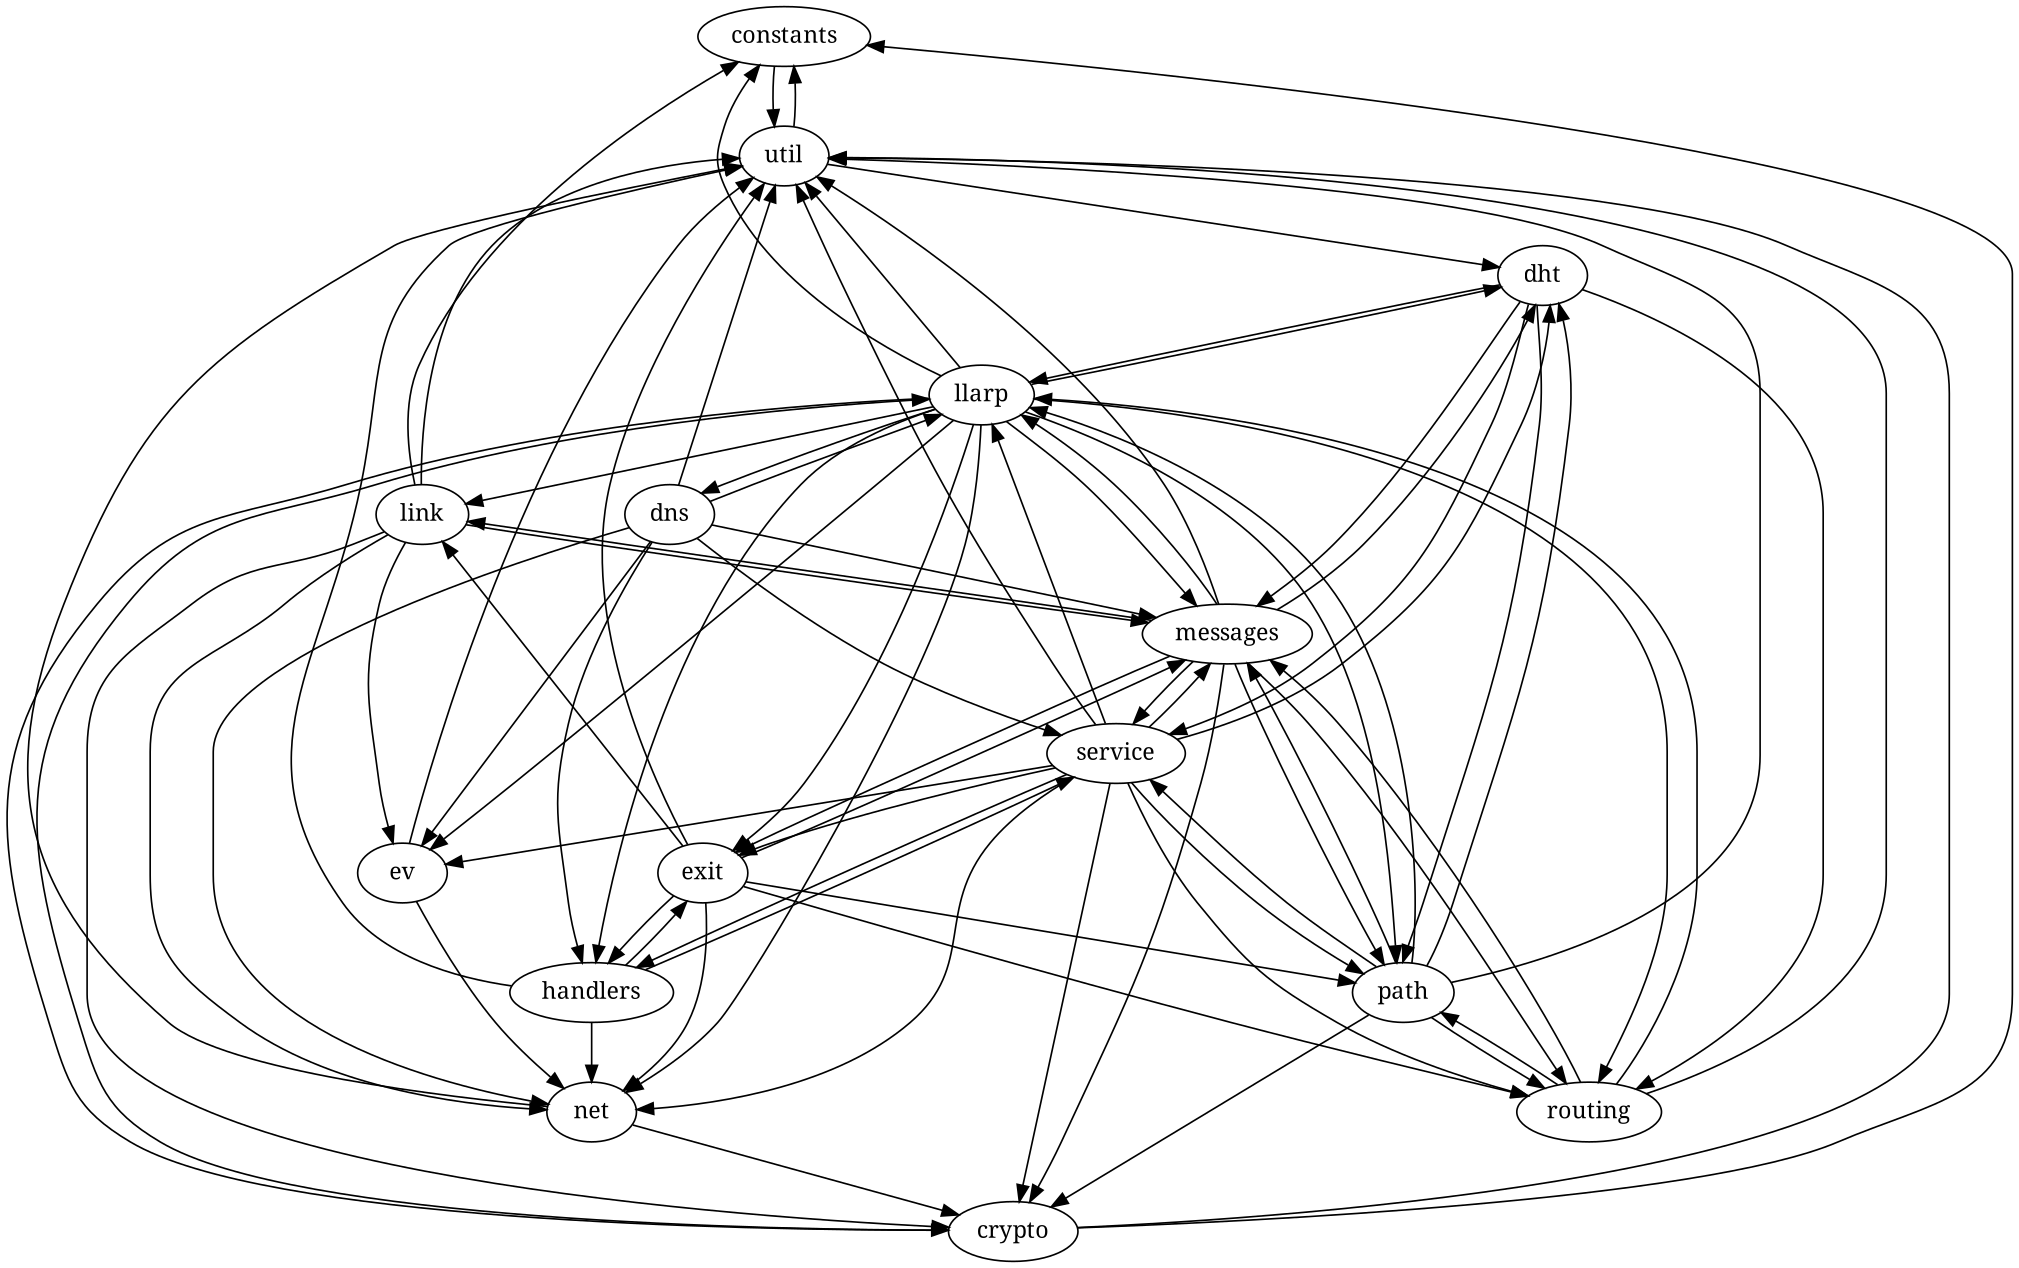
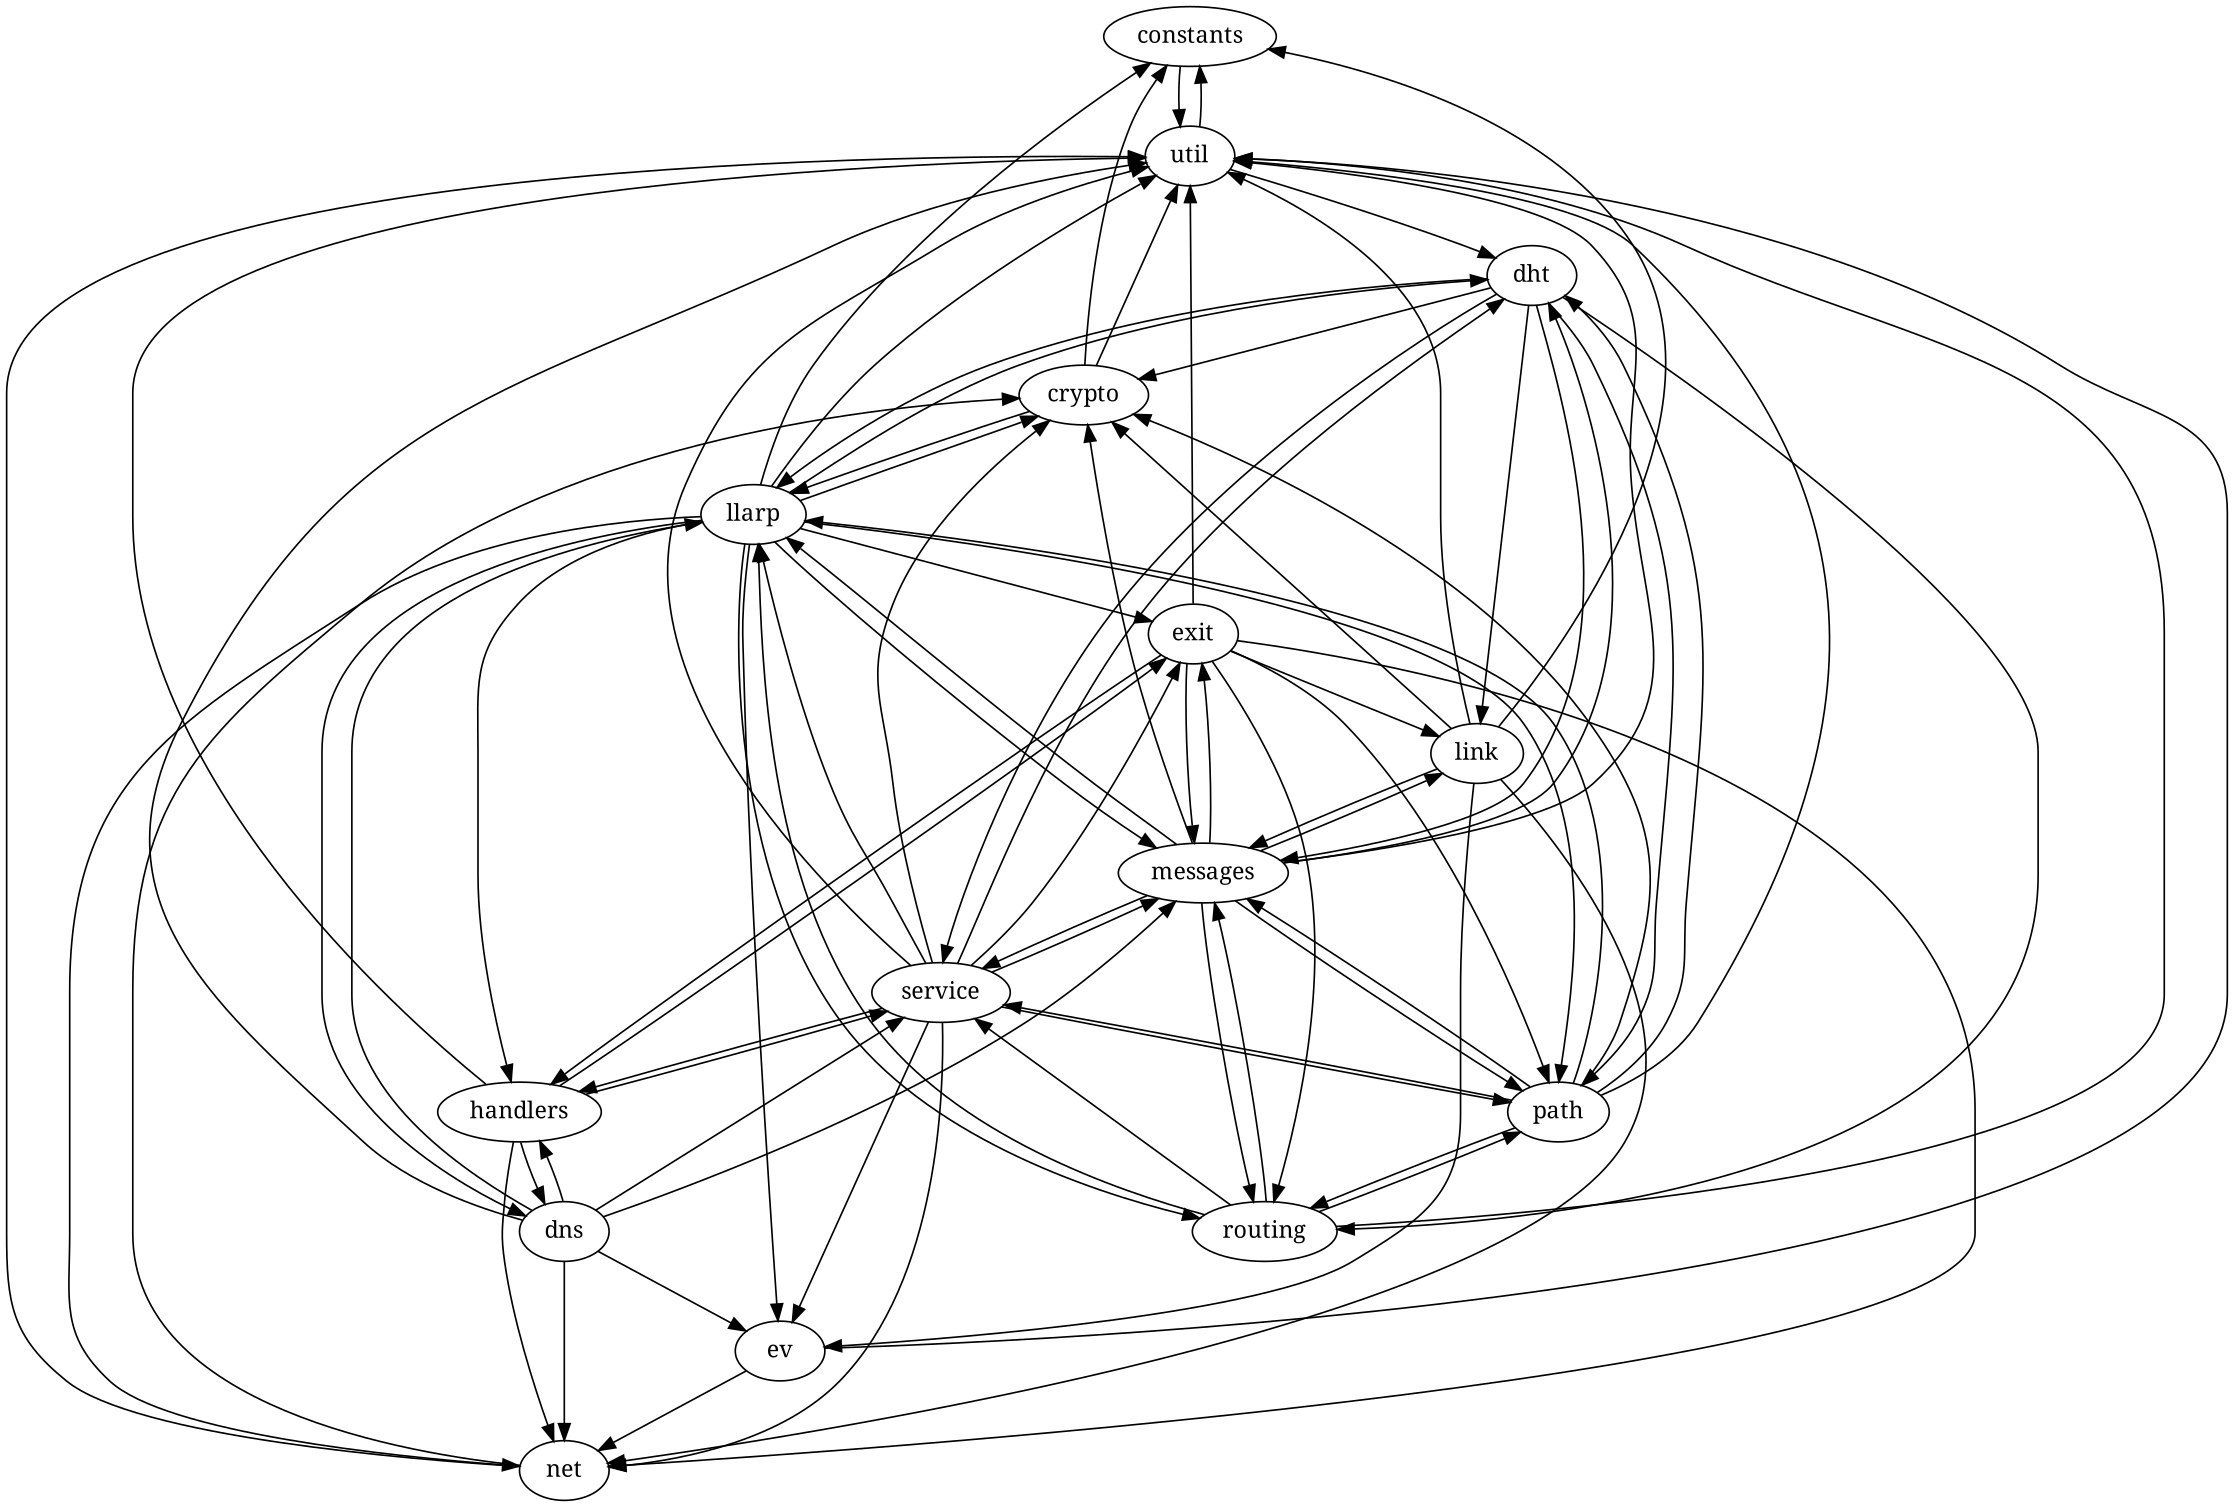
none -> (1323, 331)
(708, 454) -> (1506, 506)
(1279, 986) -> (1110, 1117)
none -> (528, 1166)
